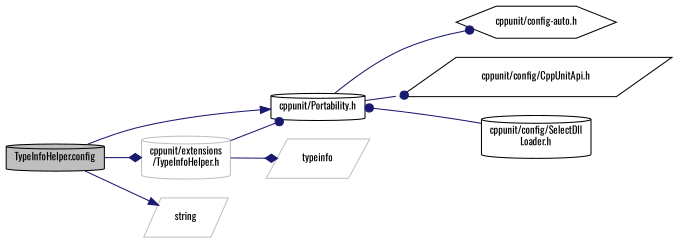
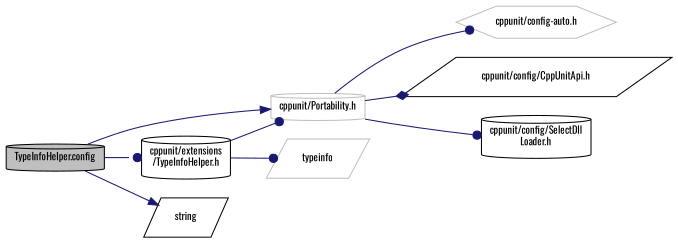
(536, 22) -> (536, 22)
(381, 98) -> (381, 98)
(318, 107) -> (318, 107)
(428, 115) -> (419, 128)
(117, 158) -> (117, 158)
(186, 158) -> (186, 158)
(250, 158) -> (250, 158)
(186, 218) -> (186, 218)
